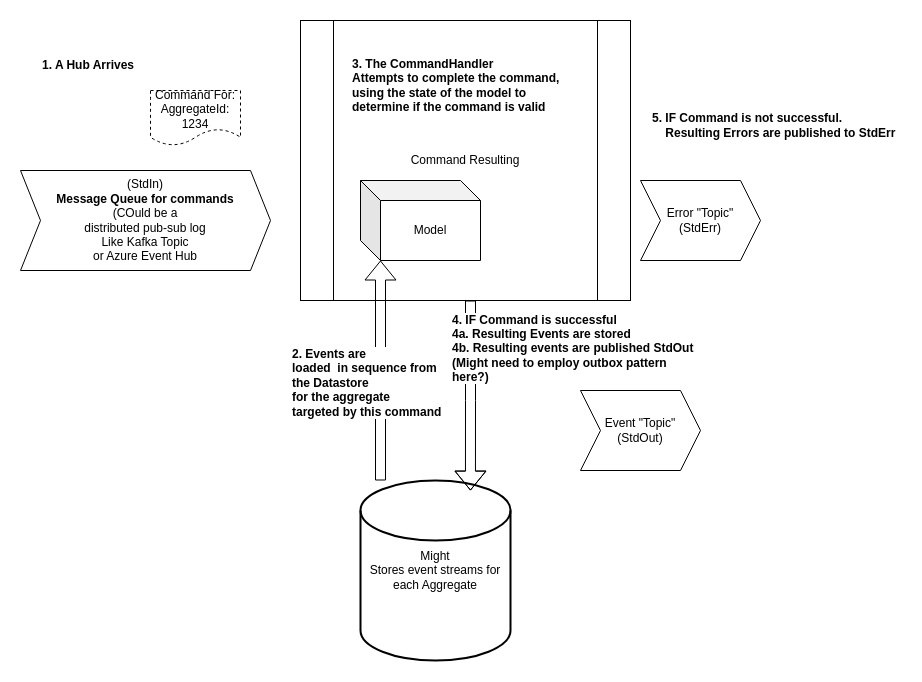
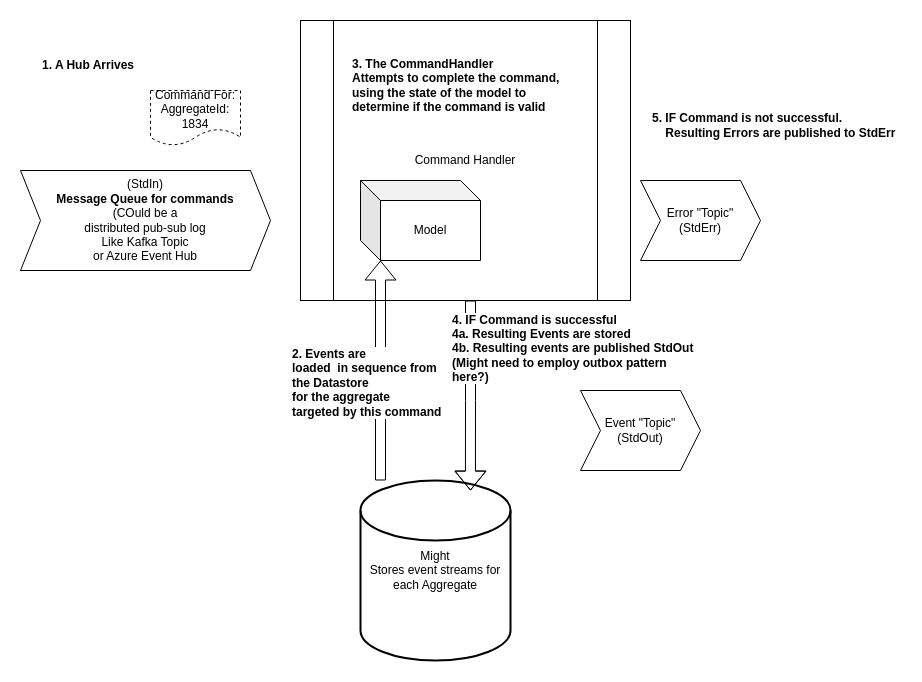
(196, 110) -> (196, 110)
(466, 161) -> (466, 161)
